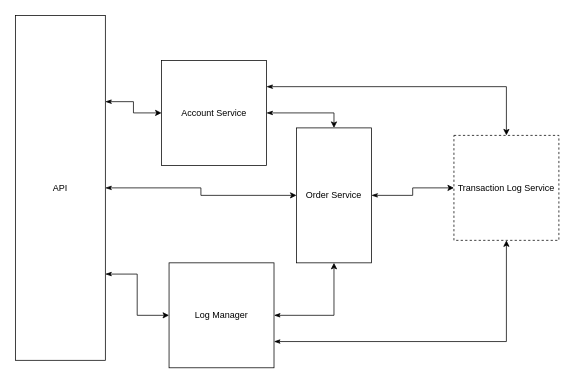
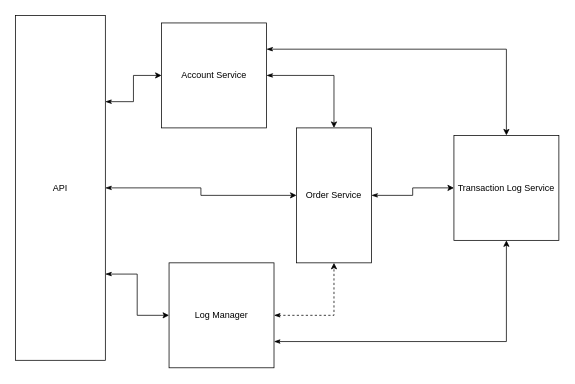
(214, 113) -> (214, 75)
(507, 188) -> (507, 188)
(329, 315) -> (329, 315)
